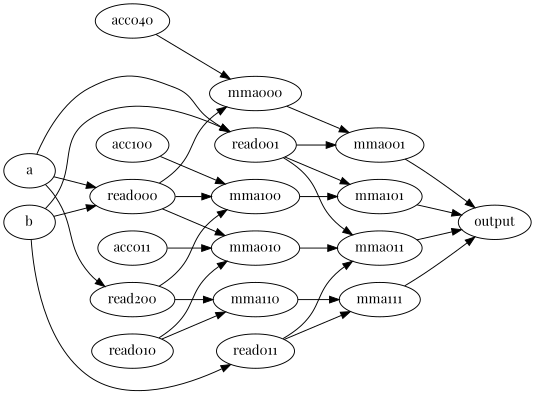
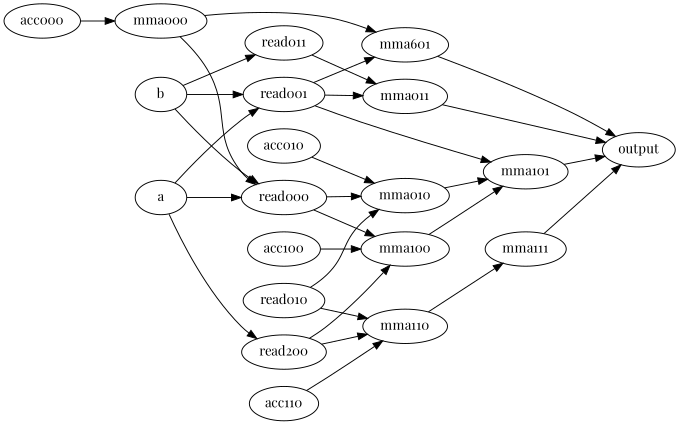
(132, 21) -> (42, 21)
(380, 145) -> (405, 45)
(191, 149) -> (220, 105)
(132, 248) -> (284, 146)
(314, 248) -> (461, 184)
(313, 327) -> none
none -> (284, 404)
